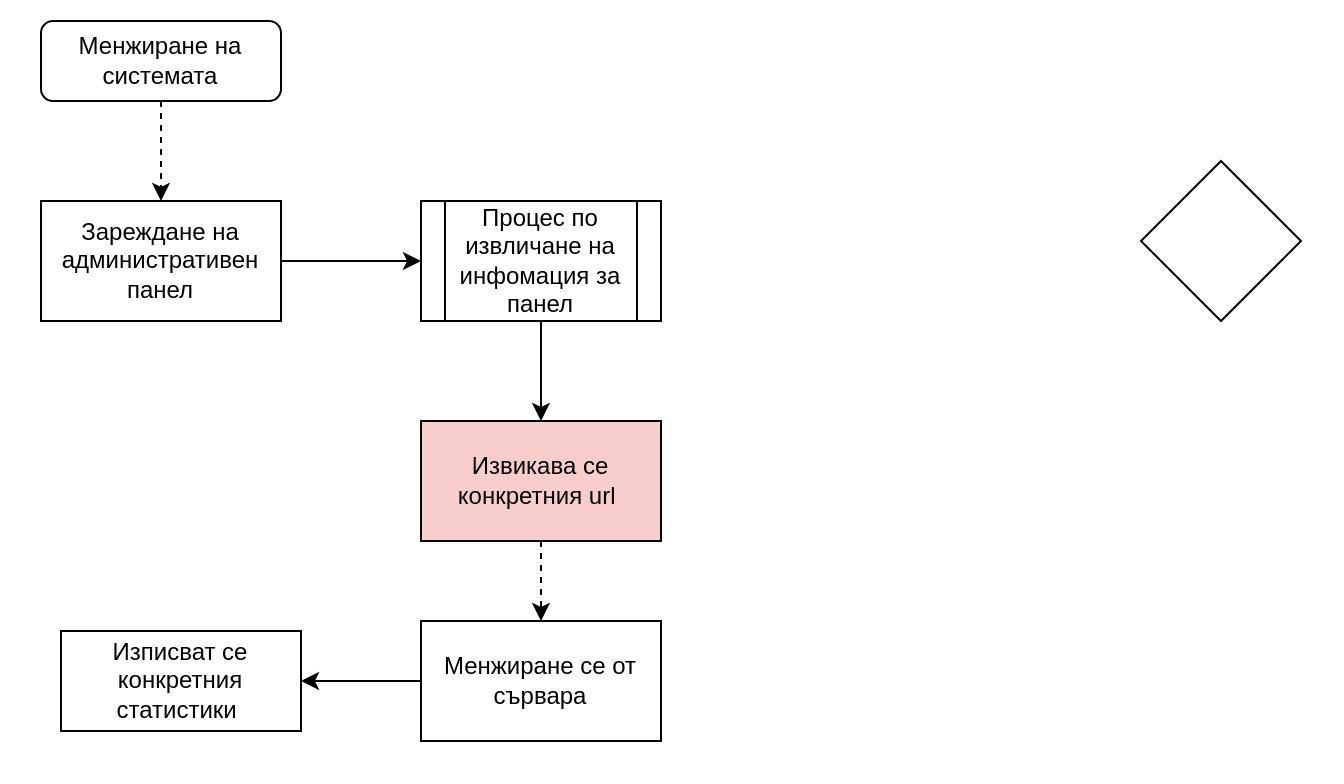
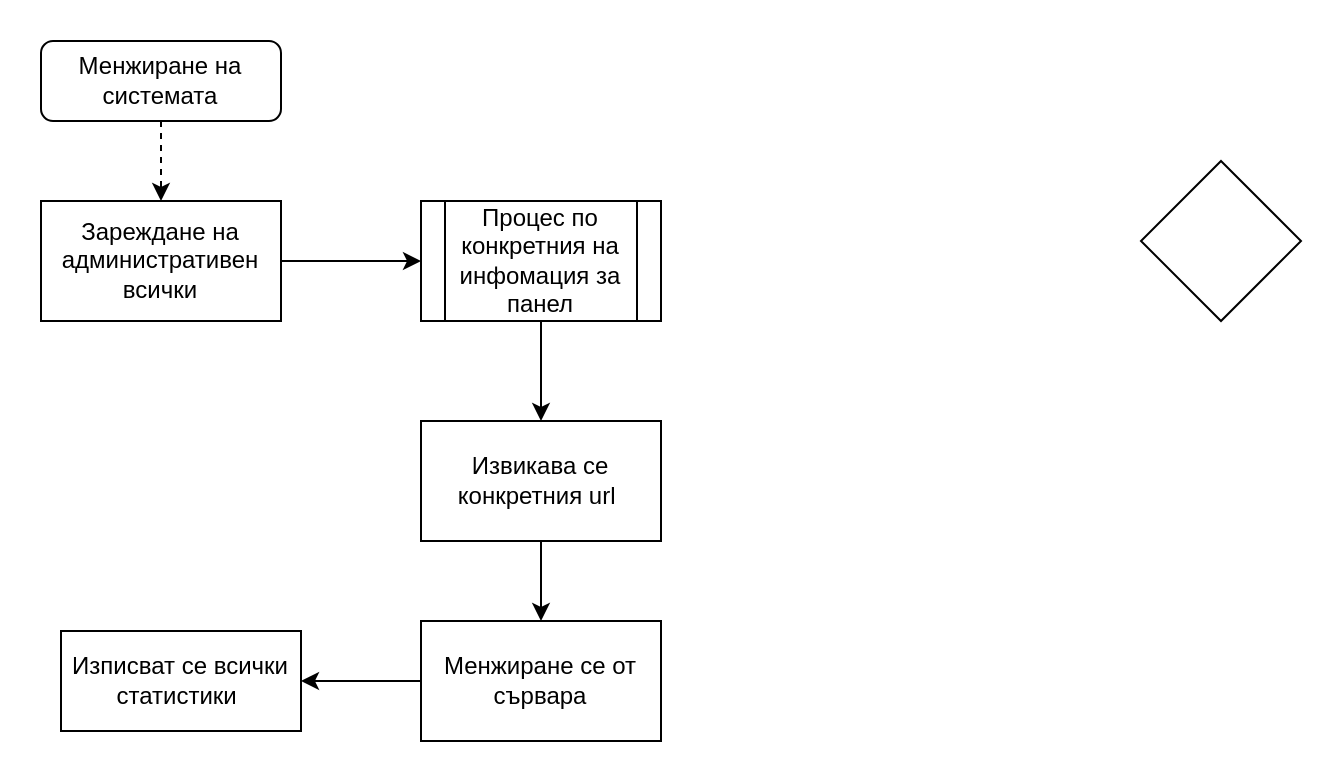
(161, 61) -> (161, 81)
(161, 261) -> (161, 261)
(541, 261) -> (541, 261)
(541, 481) -> (541, 481)
(541, 573) -> (541, 573)
(181, 681) -> (181, 681)
